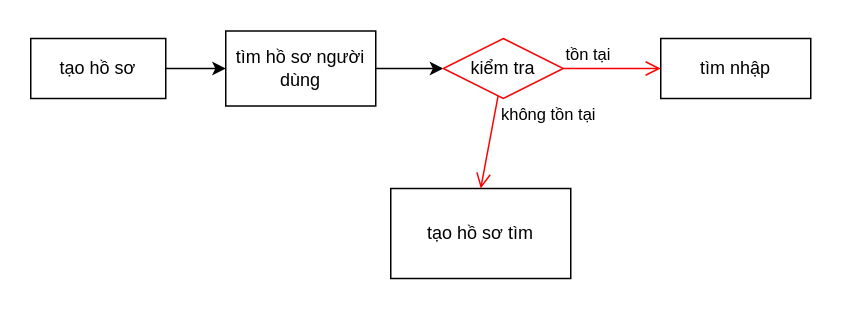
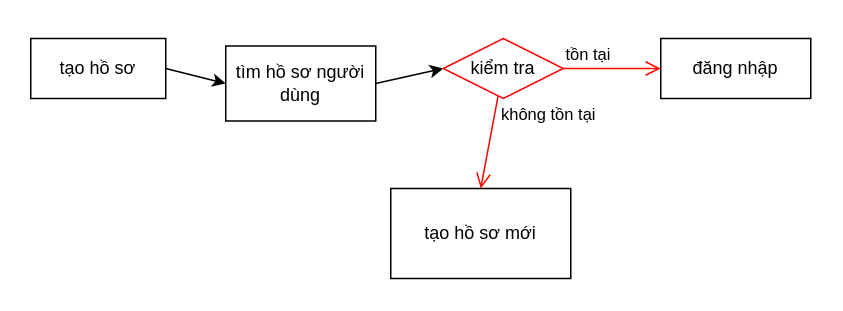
(301, 68) -> (301, 83)
(736, 68) -> (736, 68)
(481, 233) -> (481, 233)
